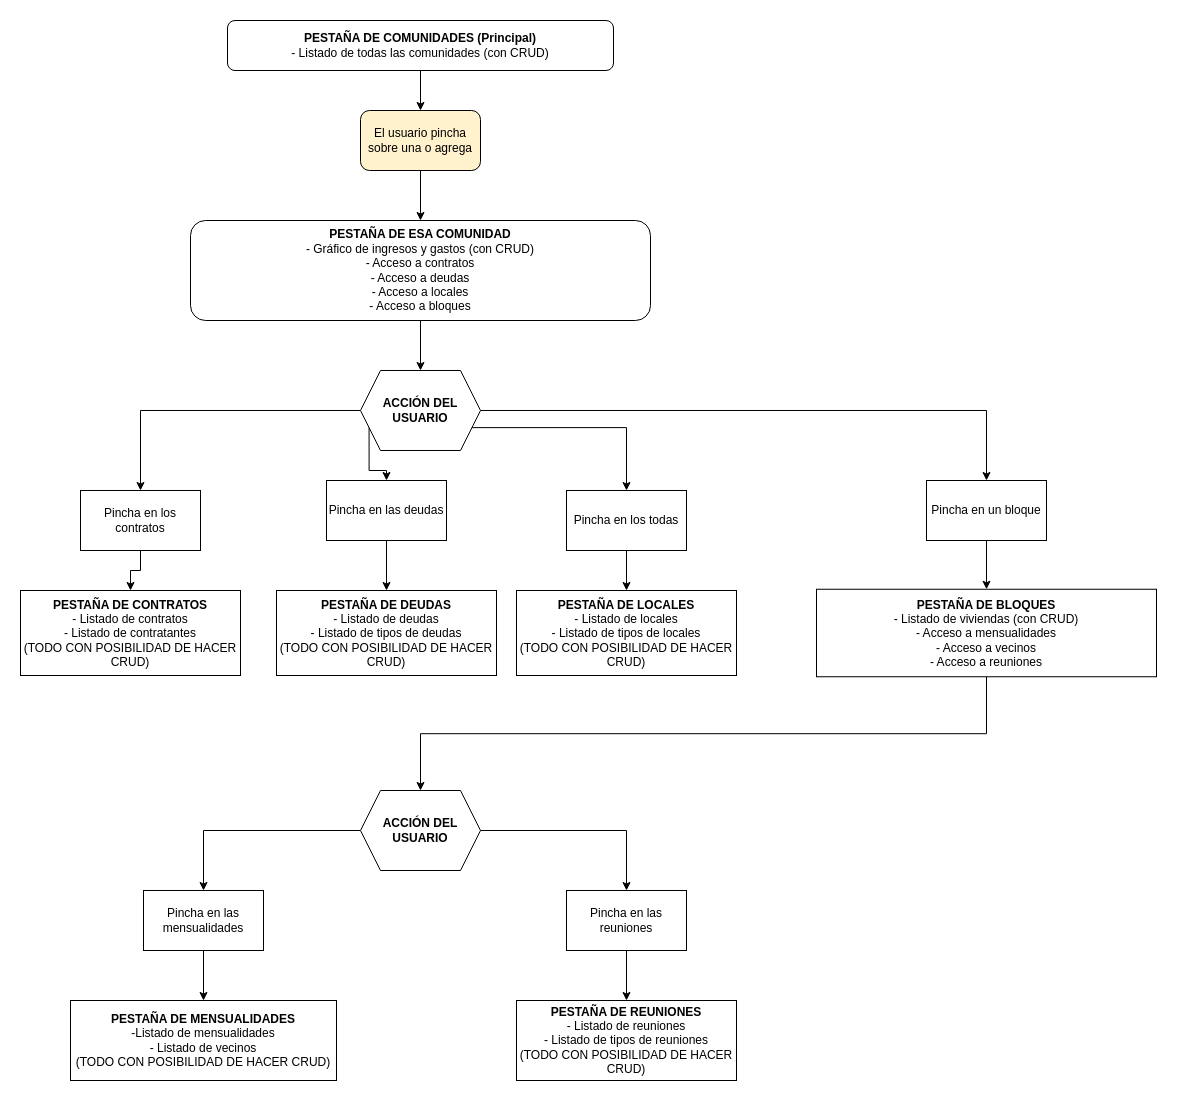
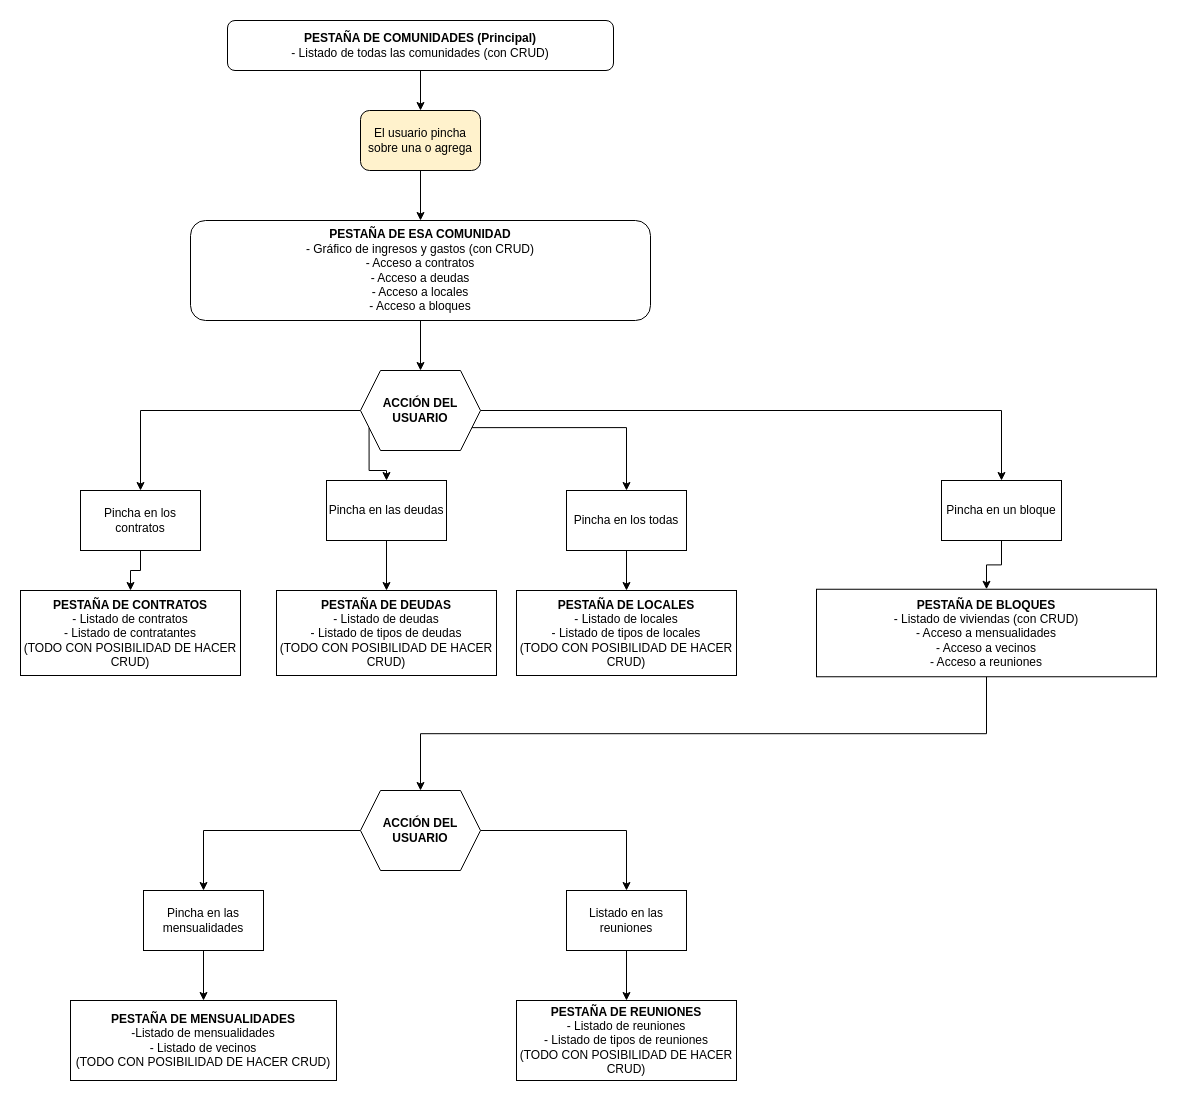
(987, 511) -> (1002, 511)
(627, 921) -> (627, 921)
